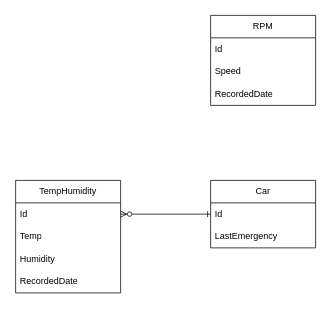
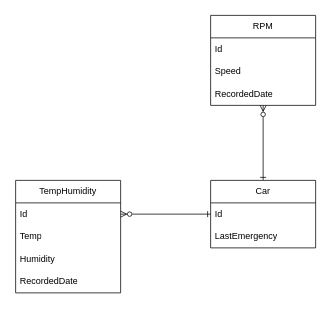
none -> (263, 149)
